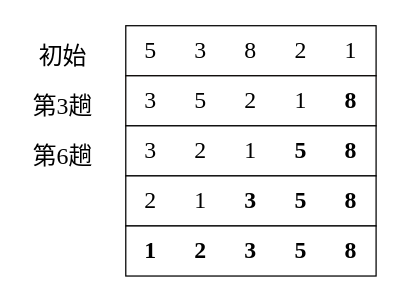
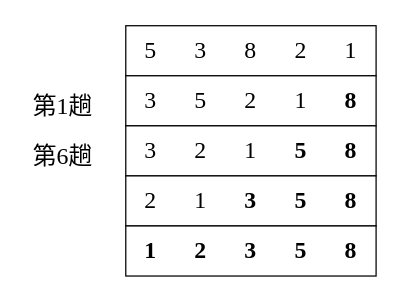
(63, 57) -> none
(63, 107) -> (63, 107)
